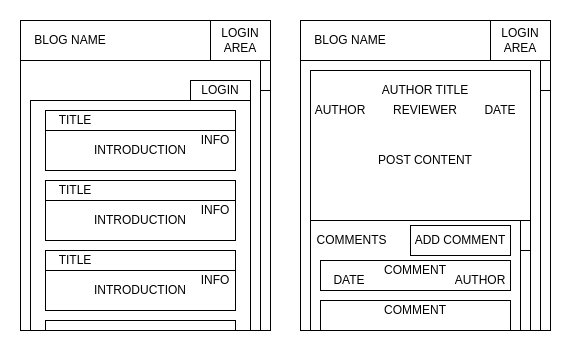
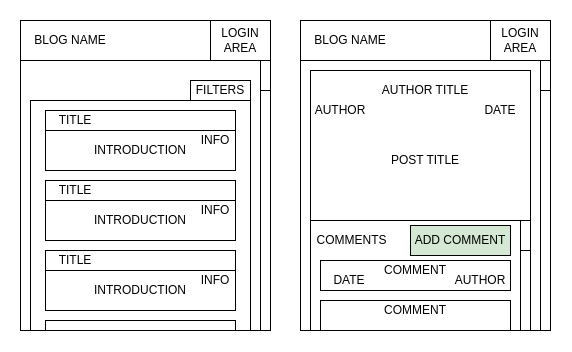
(221, 91) -> (221, 91)
(426, 111) -> none
(426, 161) -> (426, 161)
(461, 241) -> (461, 241)
